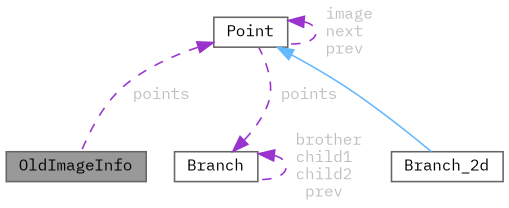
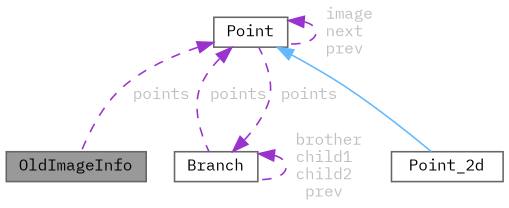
none -> (197, 103)
(447, 167) -> (447, 167)
